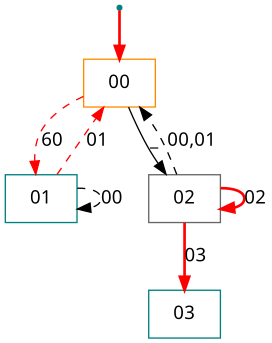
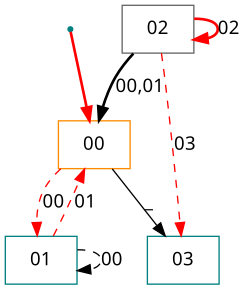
(142, 136) -> (135, 197)
(52, 141) -> (54, 202)
(164, 145) -> (115, 79)
(185, 250) -> (172, 138)
